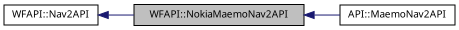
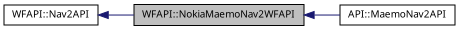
(219, 15) -> (219, 15)
